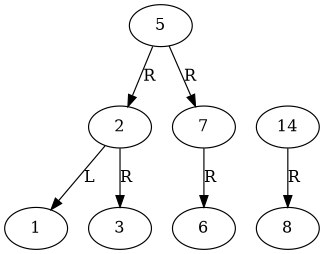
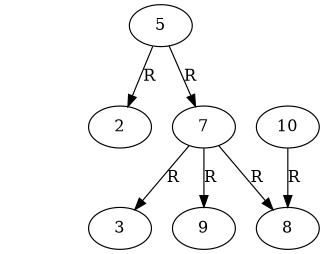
(288, 127) -> (288, 127)
(120, 172) -> (166, 173)
none -> (242, 173)
(36, 228) -> none
(204, 228) -> (204, 228)
